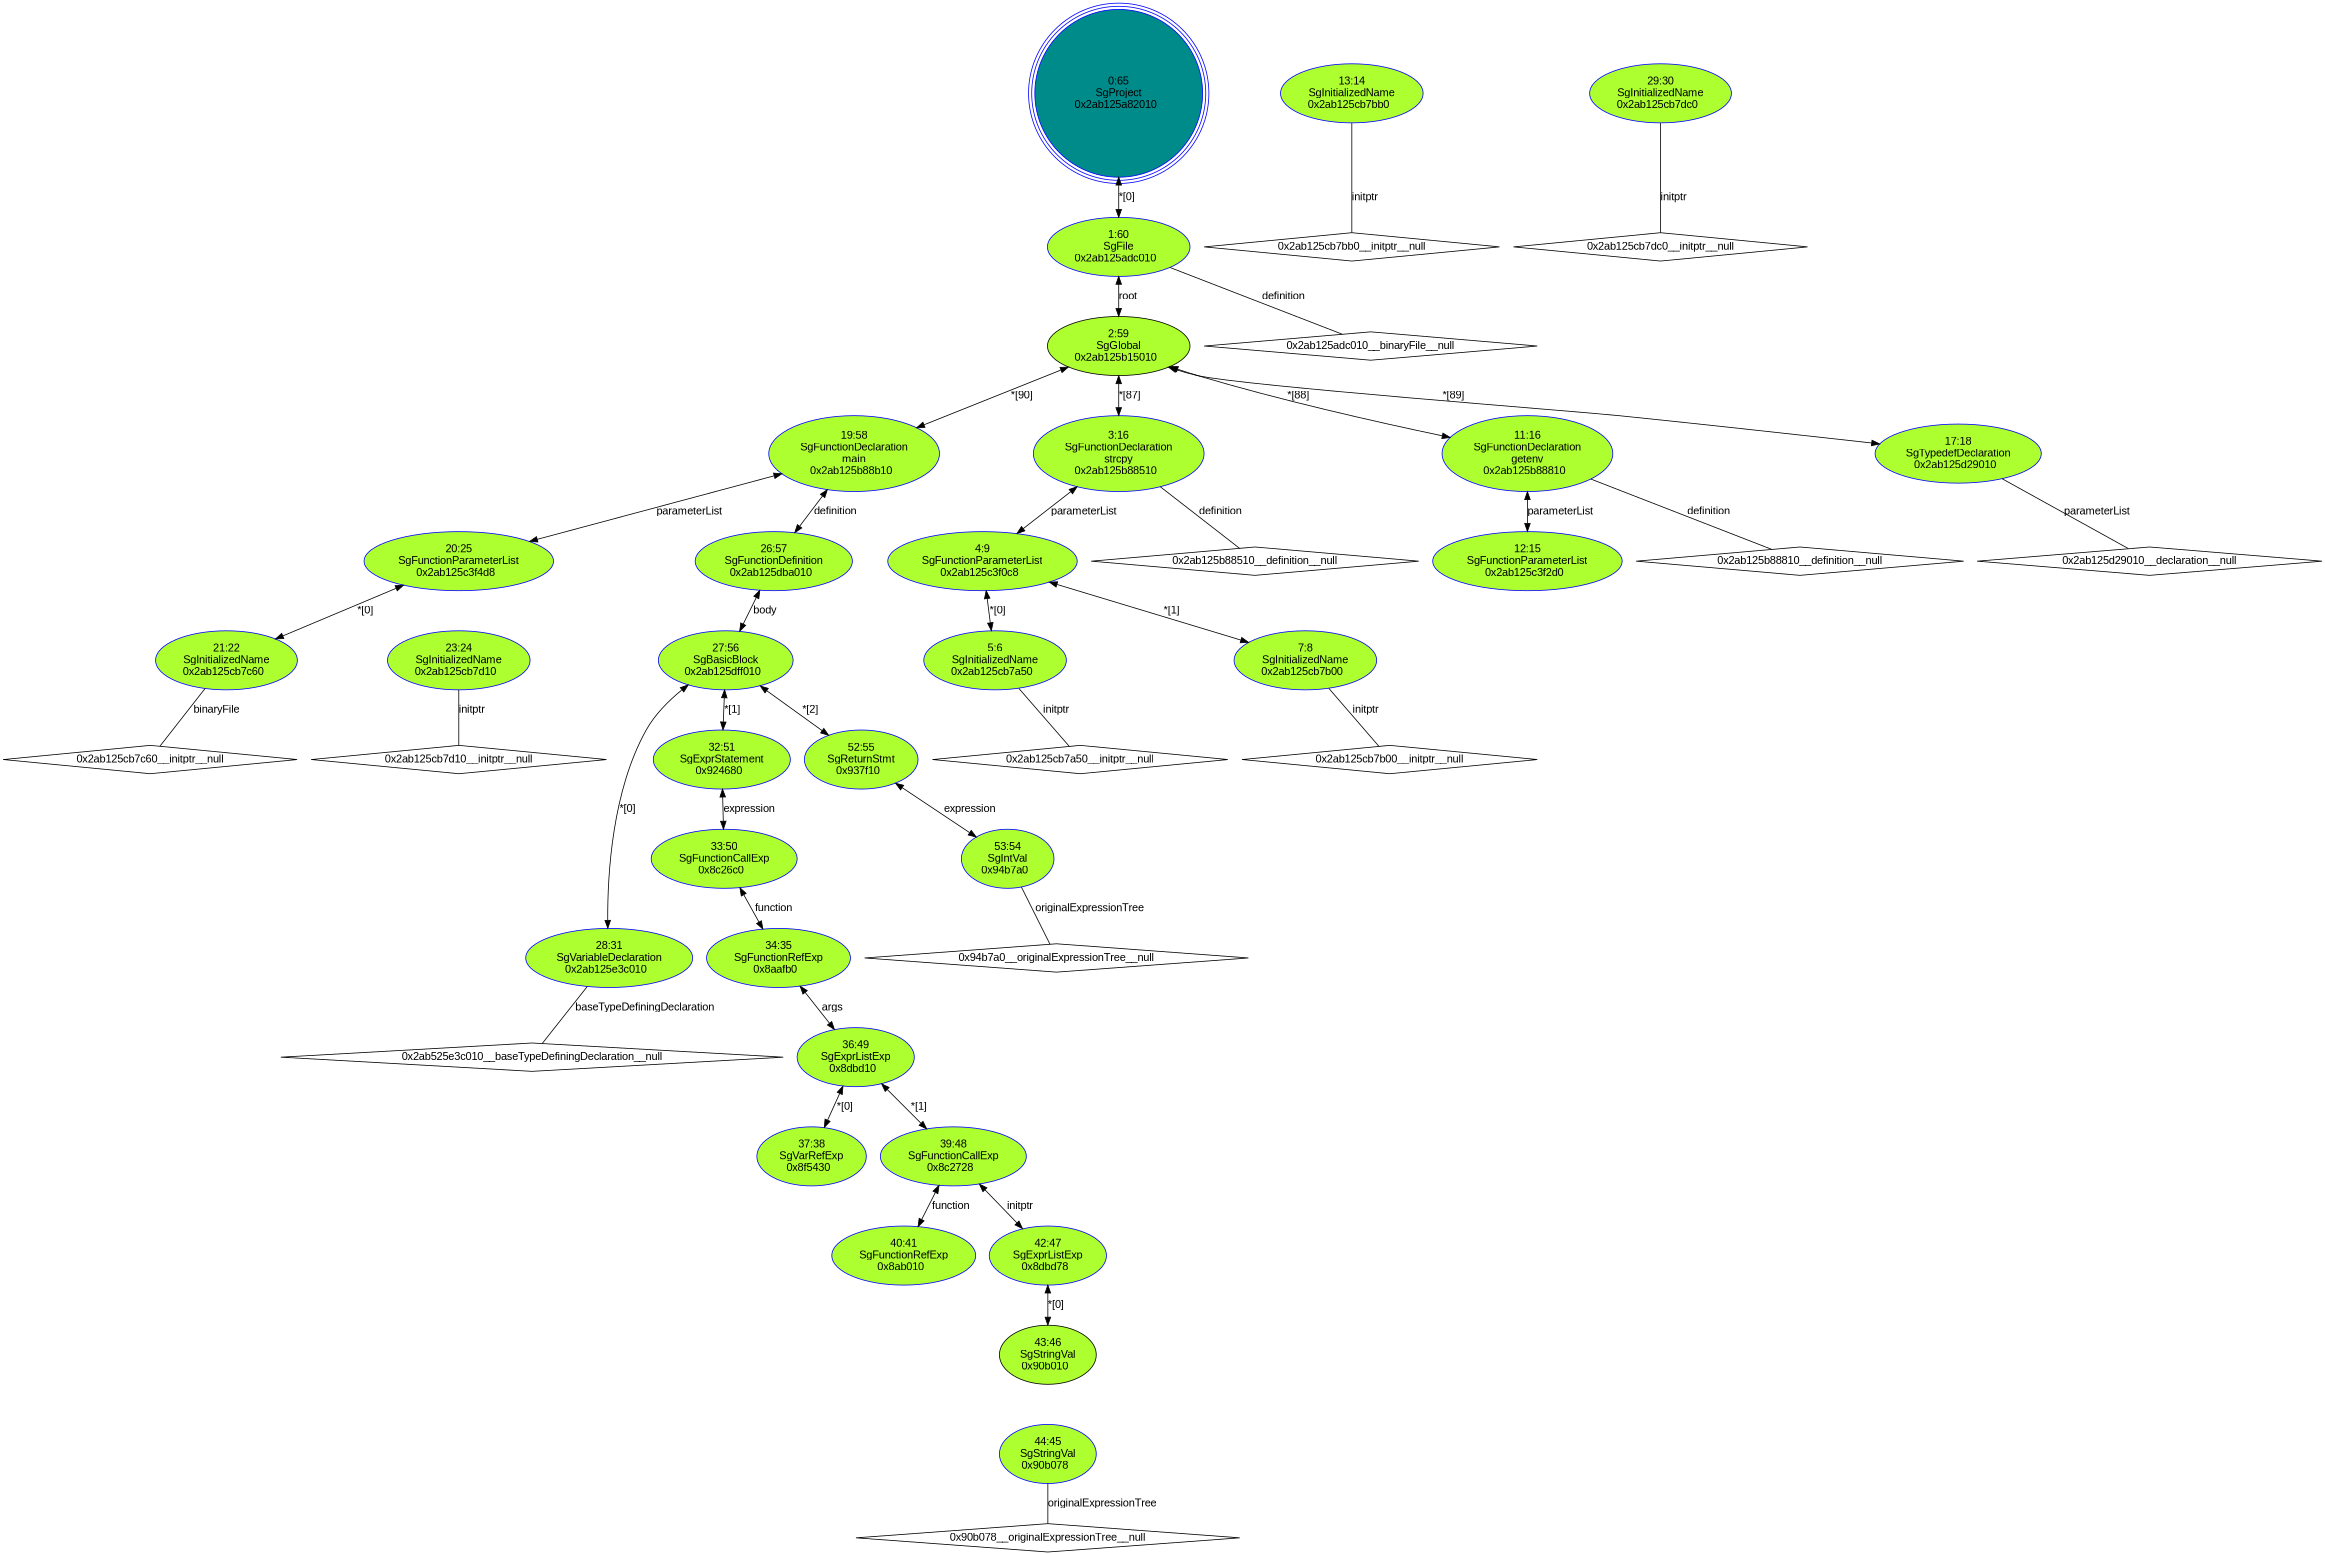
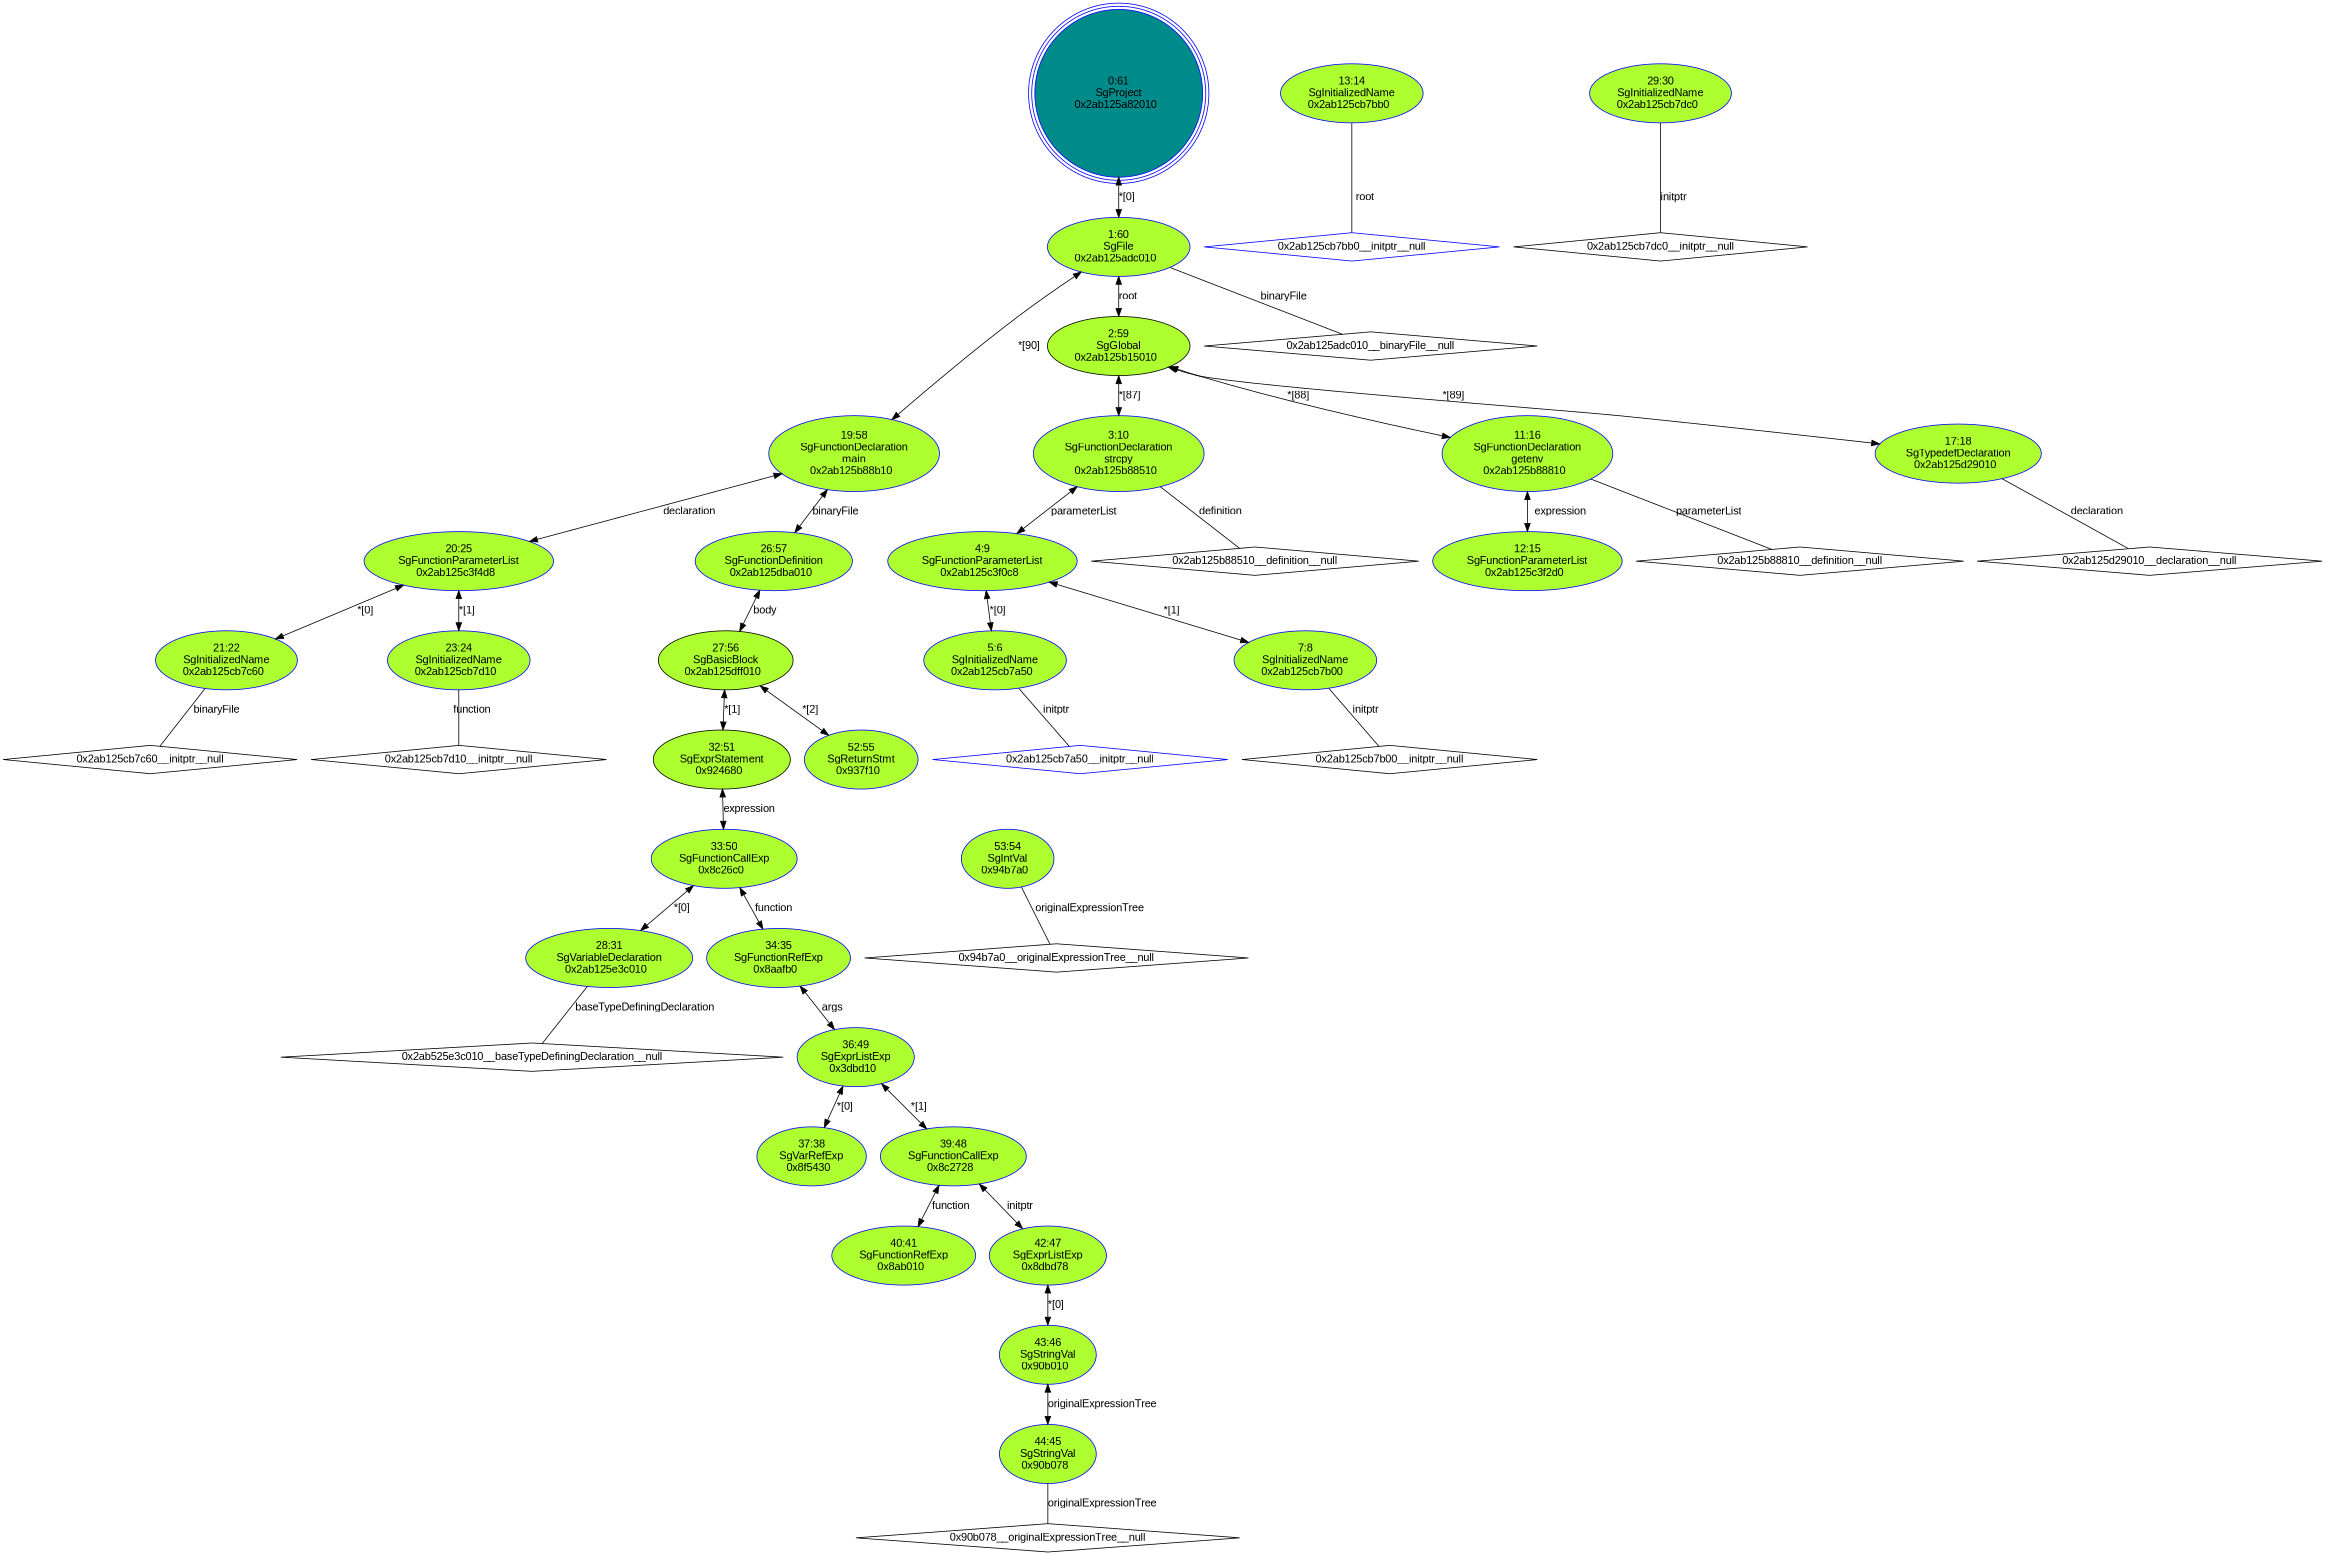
(1119, 93) -> (1119, 93)
(1365, 197) -> (1365, 197)
(1352, 247) -> (1352, 247)
(1284, 296) -> (1284, 296)
(993, 397) -> (984, 343)
(1119, 454) -> (1119, 454)
(690, 512) -> (690, 512)
(836, 512) -> (836, 512)
(1561, 512) -> (1561, 512)
(1709, 512) -> (1709, 512)
(2097, 512) -> (2097, 512)
none -> (459, 611)
(726, 660) -> (726, 660)
(472, 710) -> (472, 710)
(722, 760) -> (722, 760)
(1080, 760) -> (1080, 760)
(621, 796) -> (667, 908)
(936, 810) -> none
(856, 1057) -> (856, 1057)
(1048, 1355) -> (1048, 1355)
none -> (1048, 1404)
